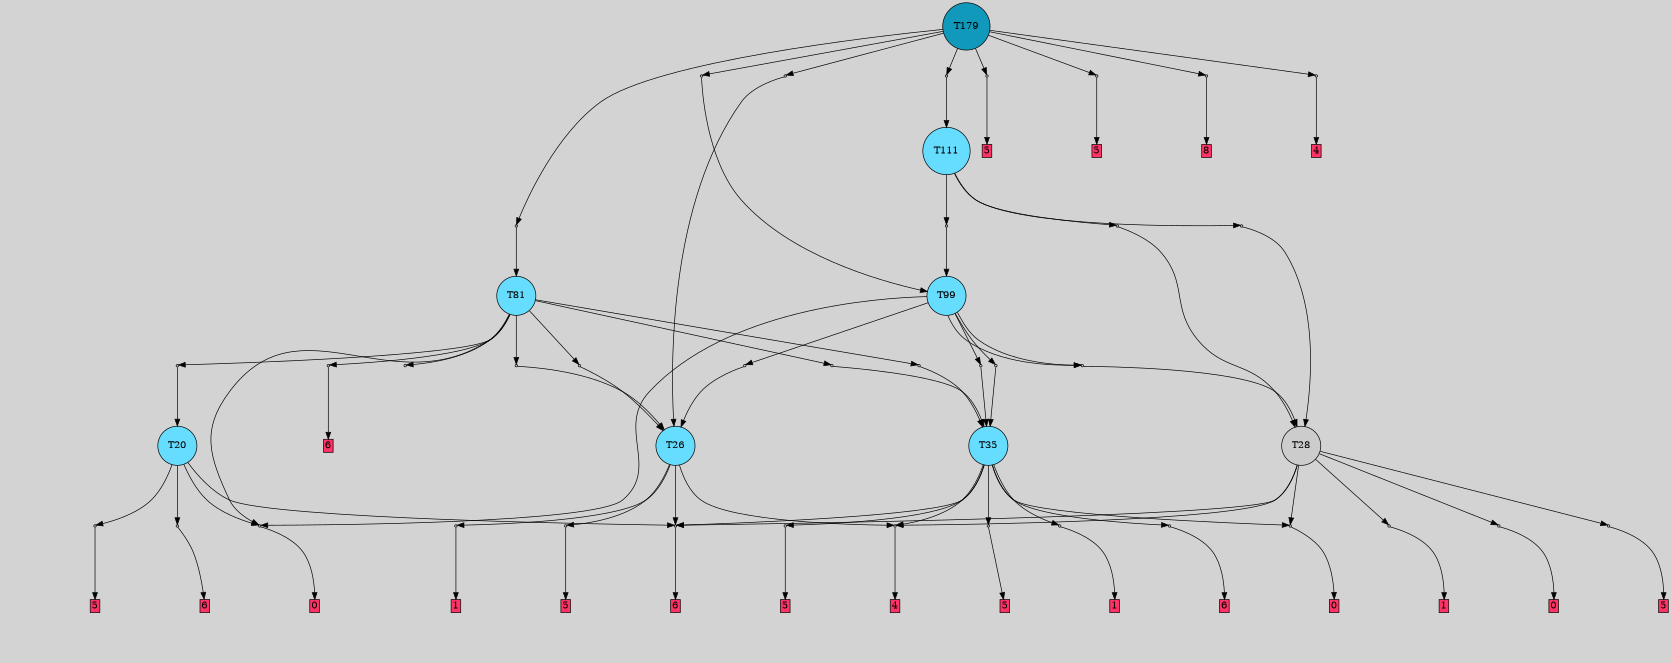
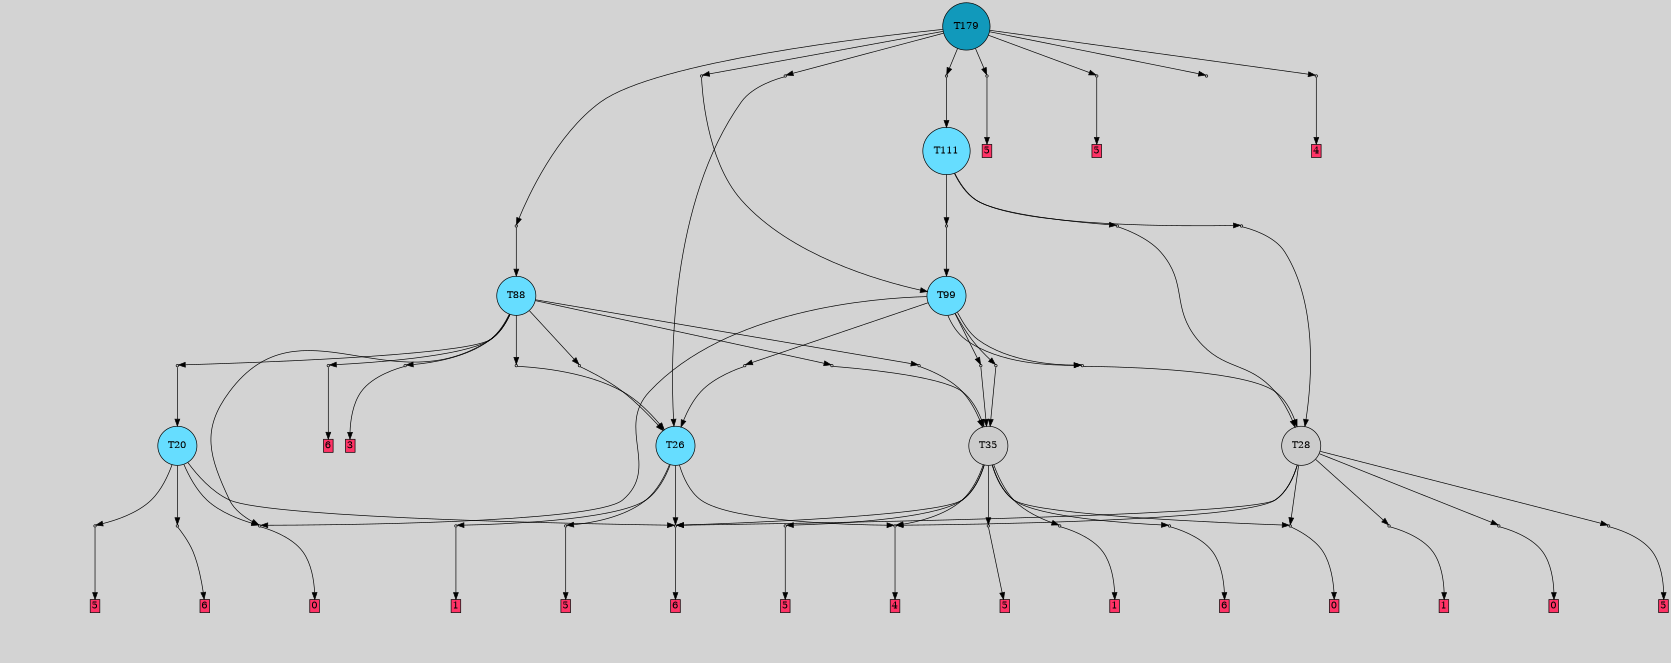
(1207, 151) -> none
(516, 296) -> (516, 296)
none -> (350, 446)
(988, 446) -> (988, 446)
